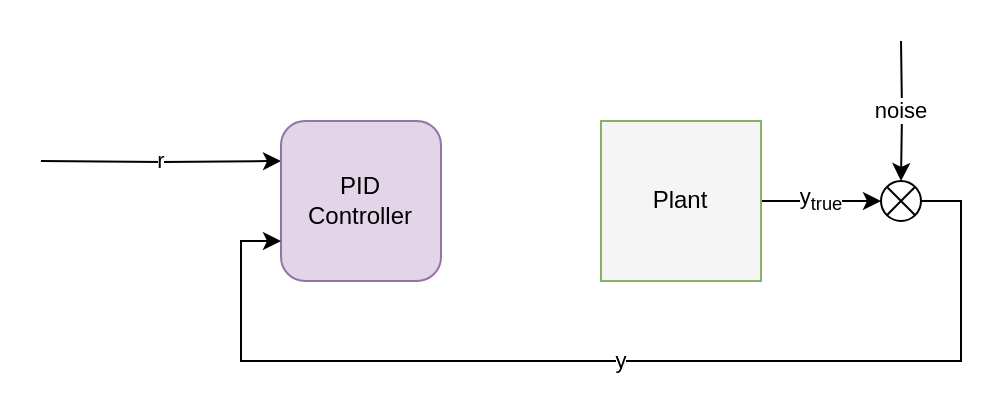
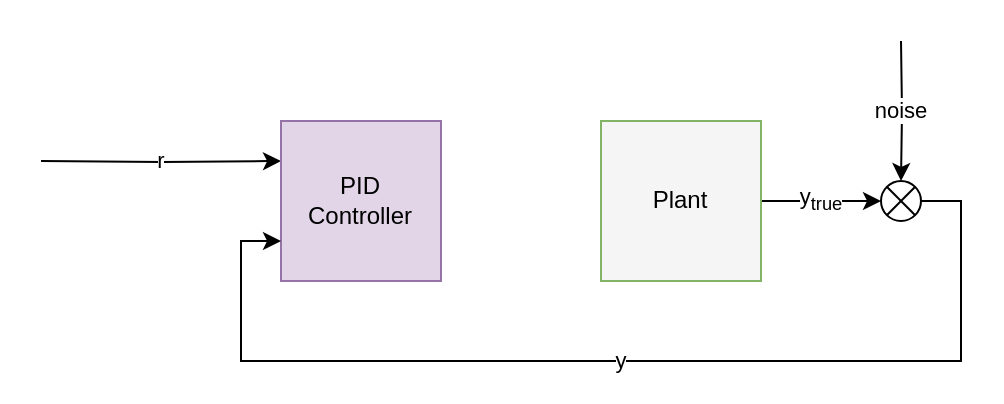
(361, 201) -> (361, 201)
